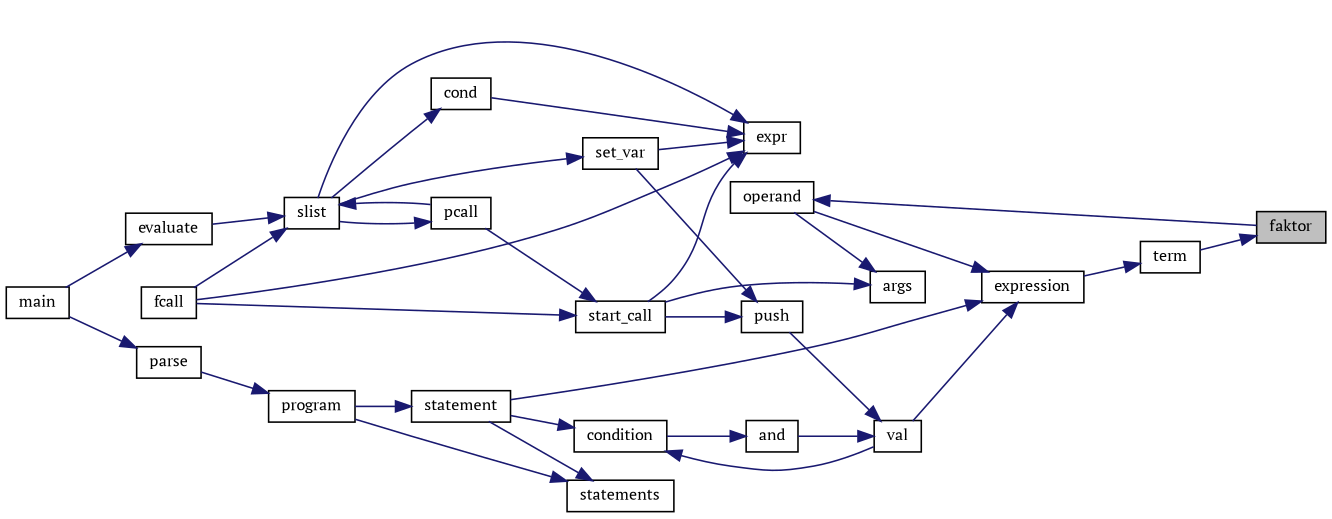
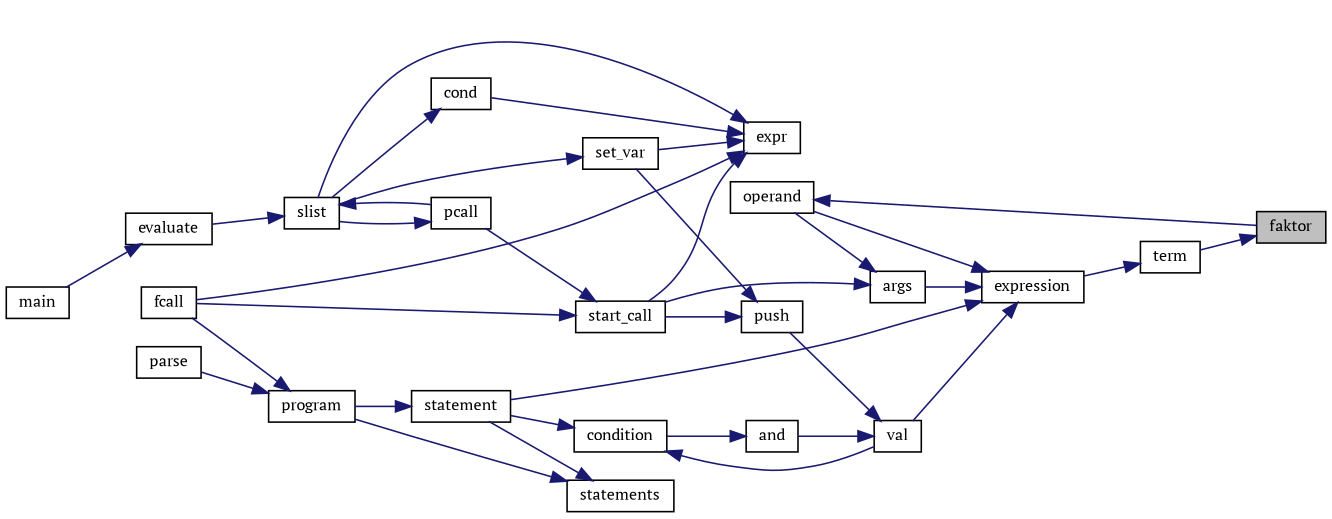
(233, 262) -> (235, 349)
none -> (946, 287)
(96, 329) -> none
